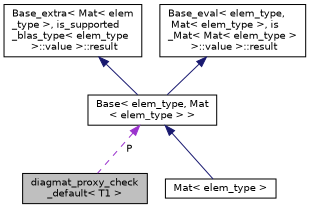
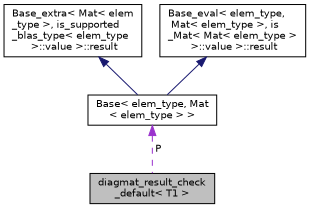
(85, 189) -> (152, 189)
(221, 189) -> none
